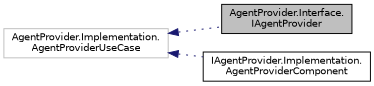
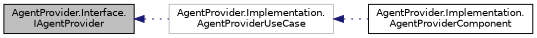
(200, 29) -> (157, 19)
(287, 67) -> (451, 19)
